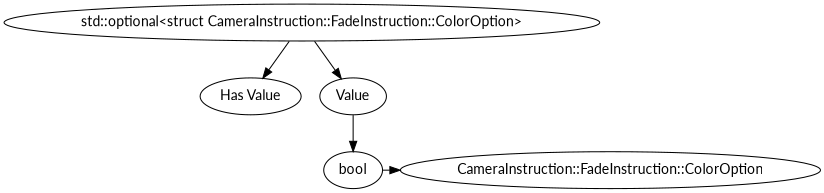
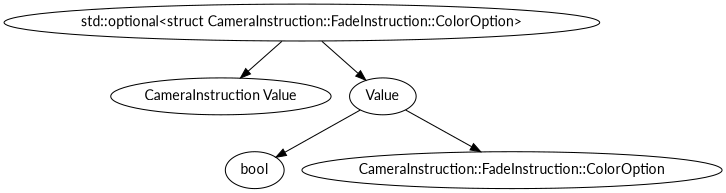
(251, 96) -> (221, 96)
(386, 170) -> (439, 128)
